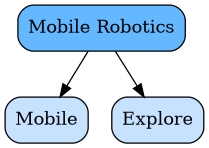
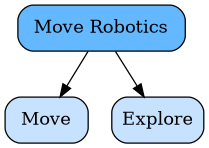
(102, 28) -> (102, 28)
(47, 120) -> (47, 120)
